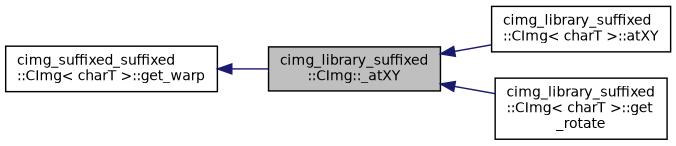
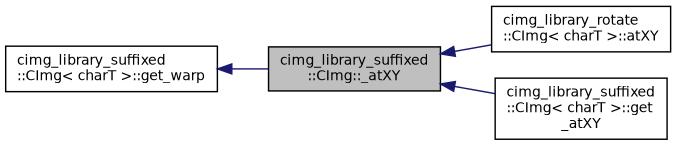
(581, 29) -> (581, 29)
(112, 69) -> (112, 69)
(581, 109) -> (581, 109)
